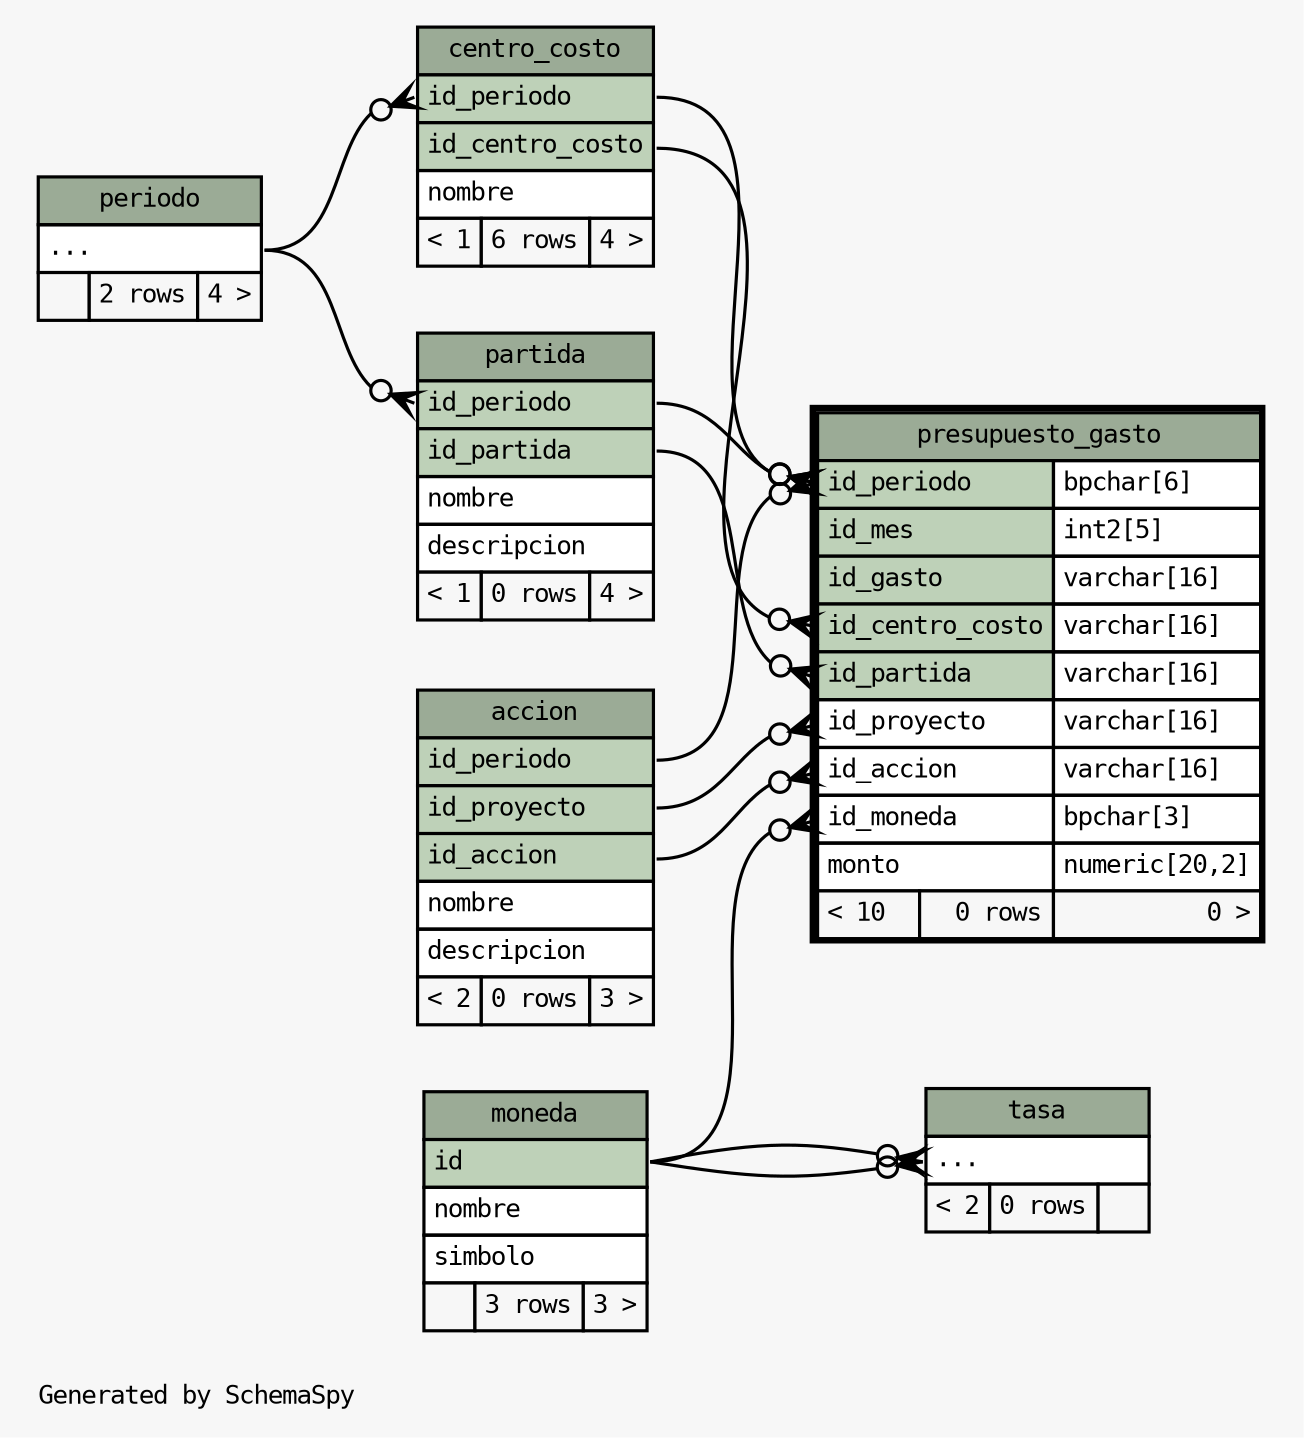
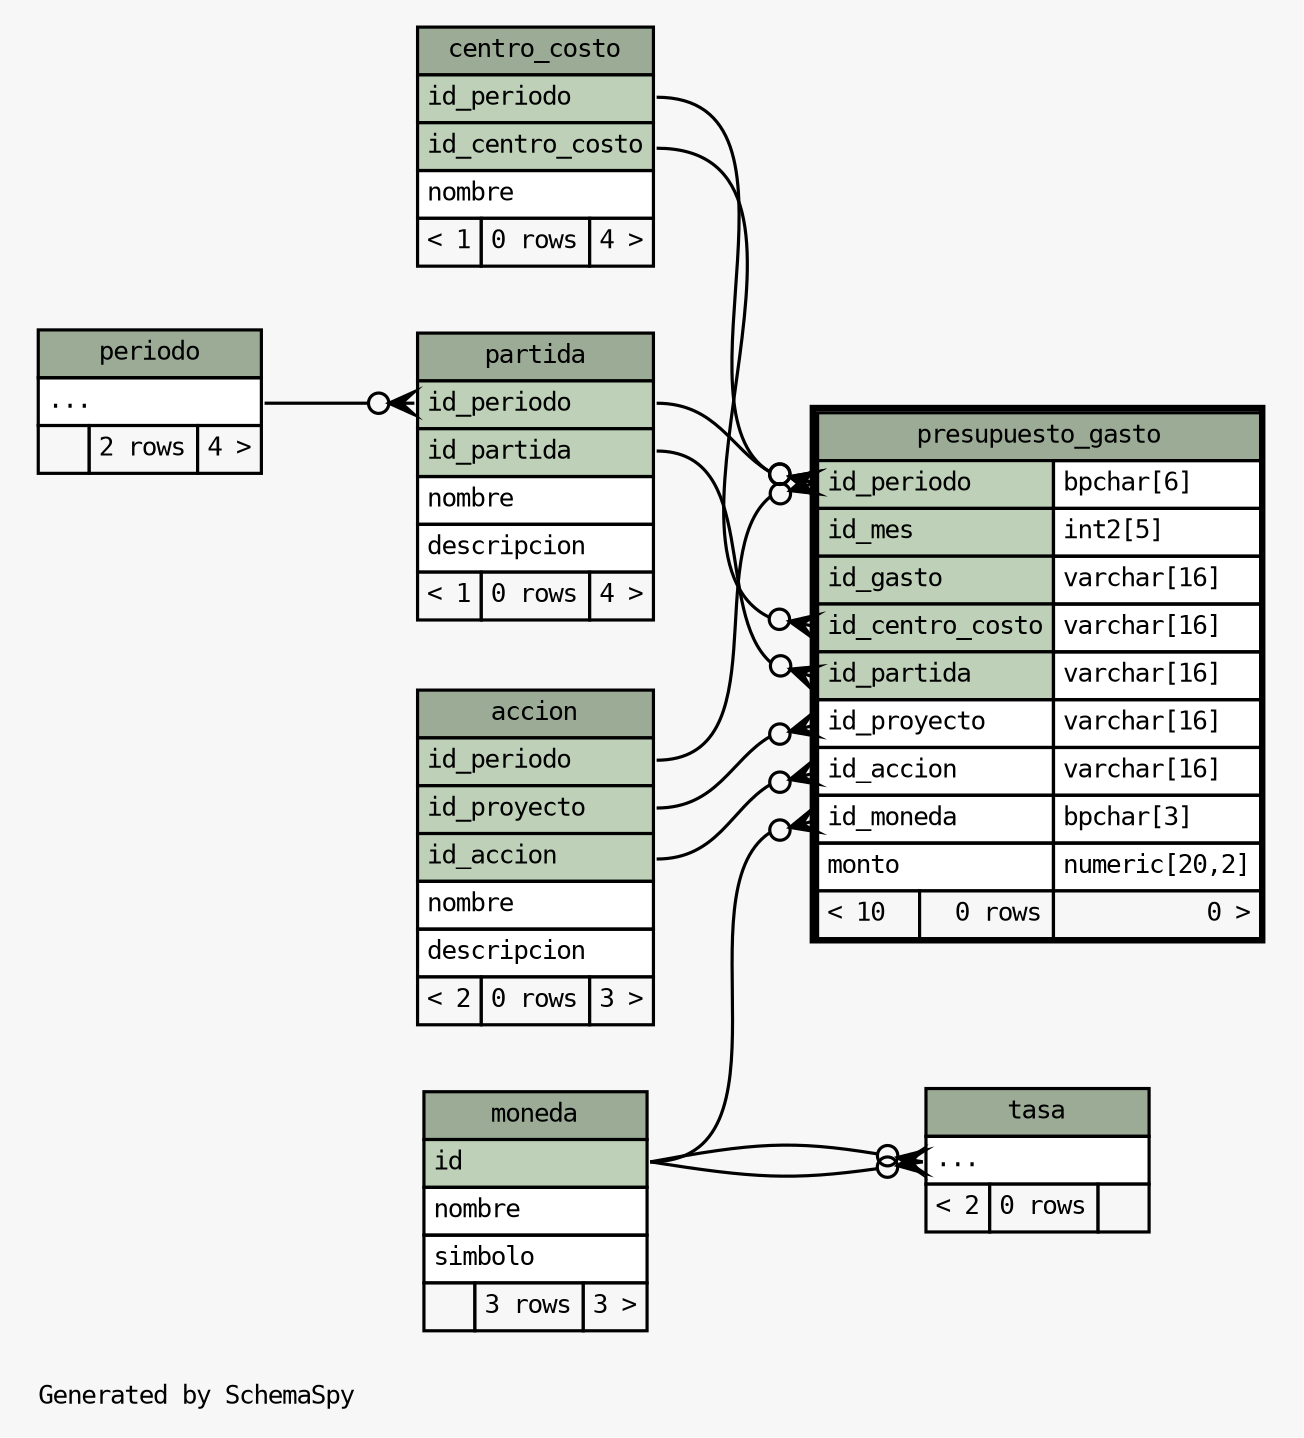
(331, 196) -> none
(536, 241) -> (536, 241)
